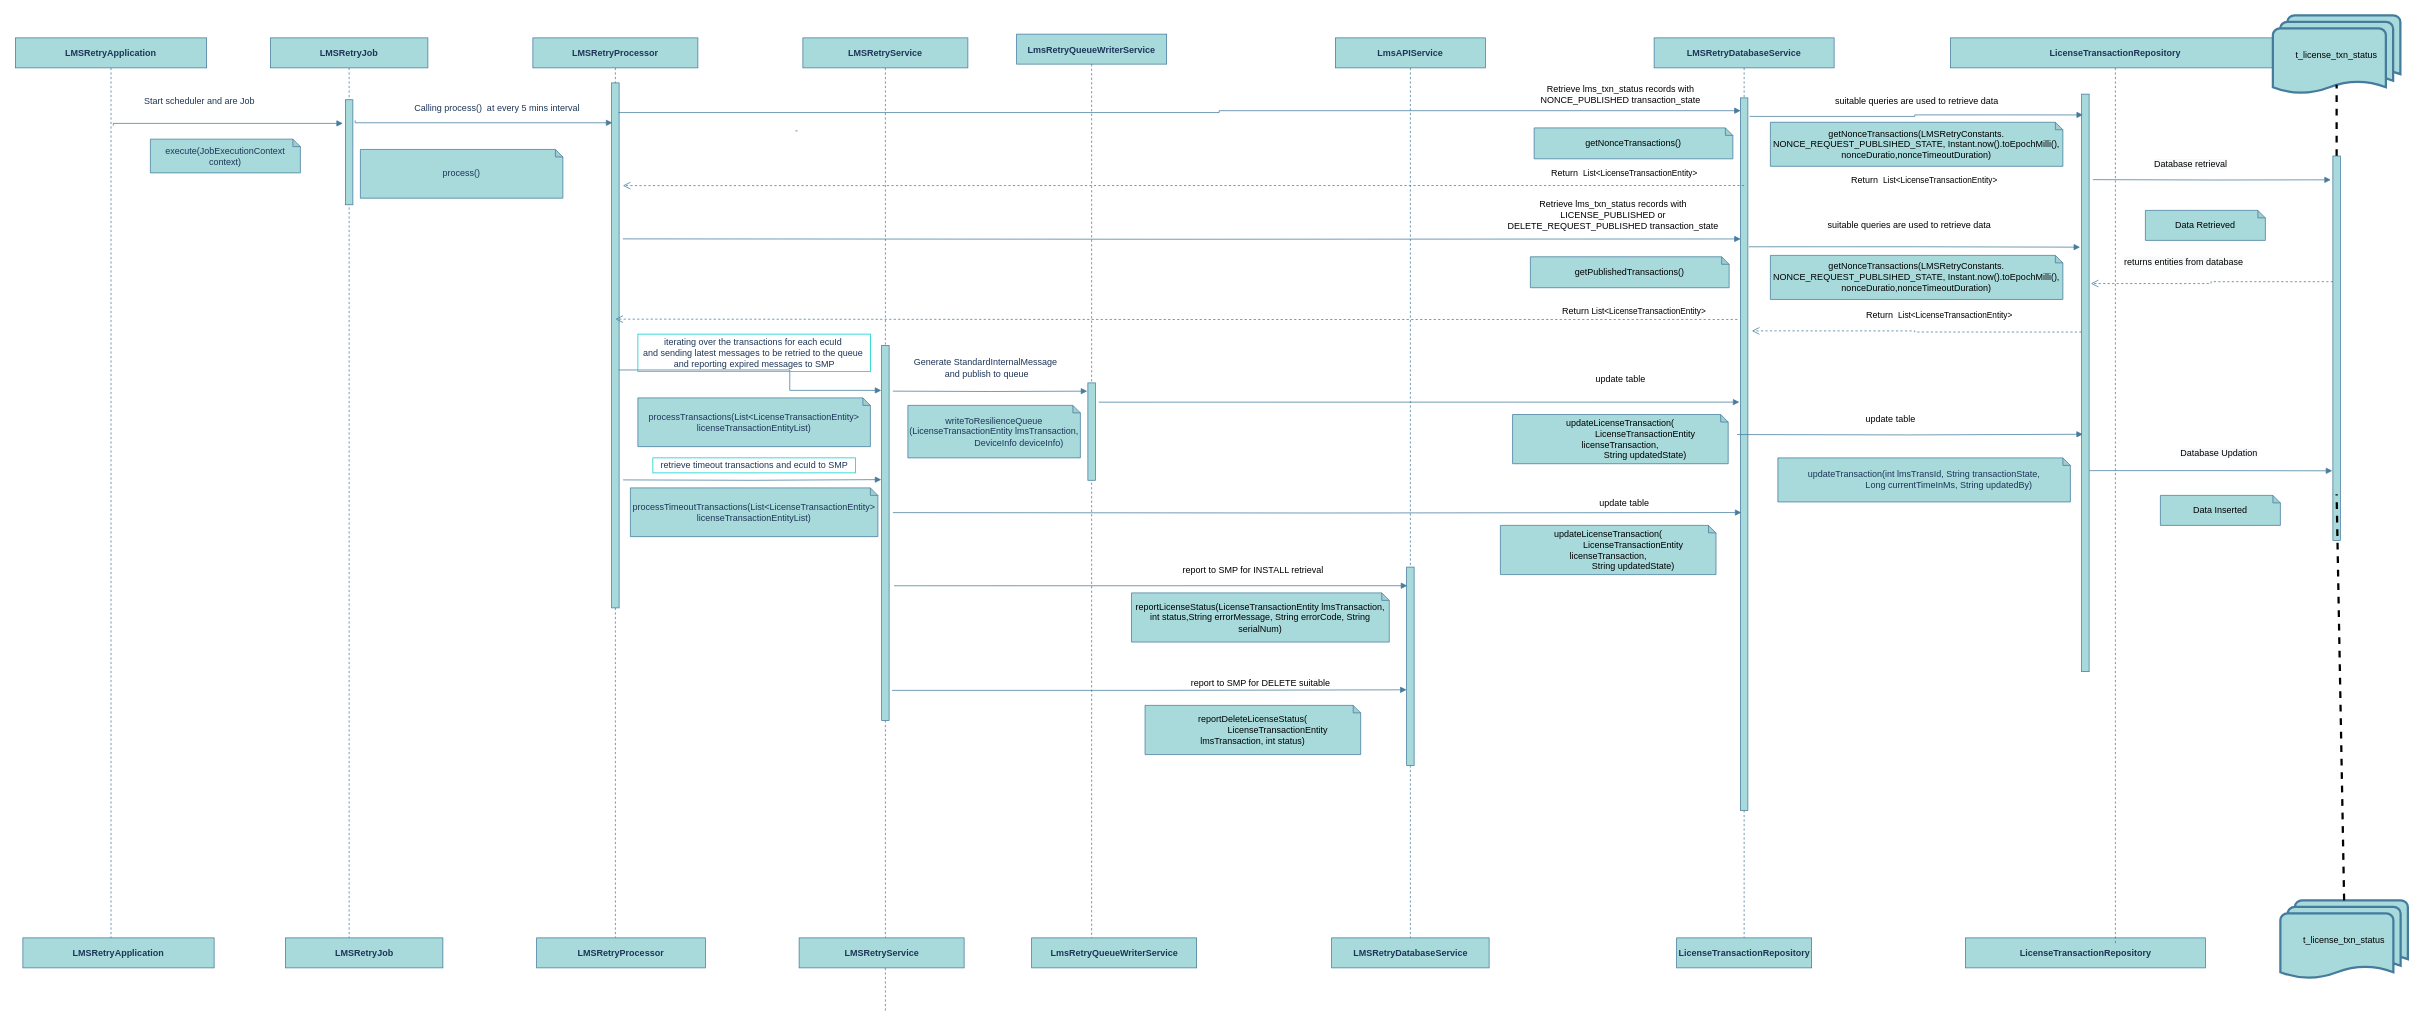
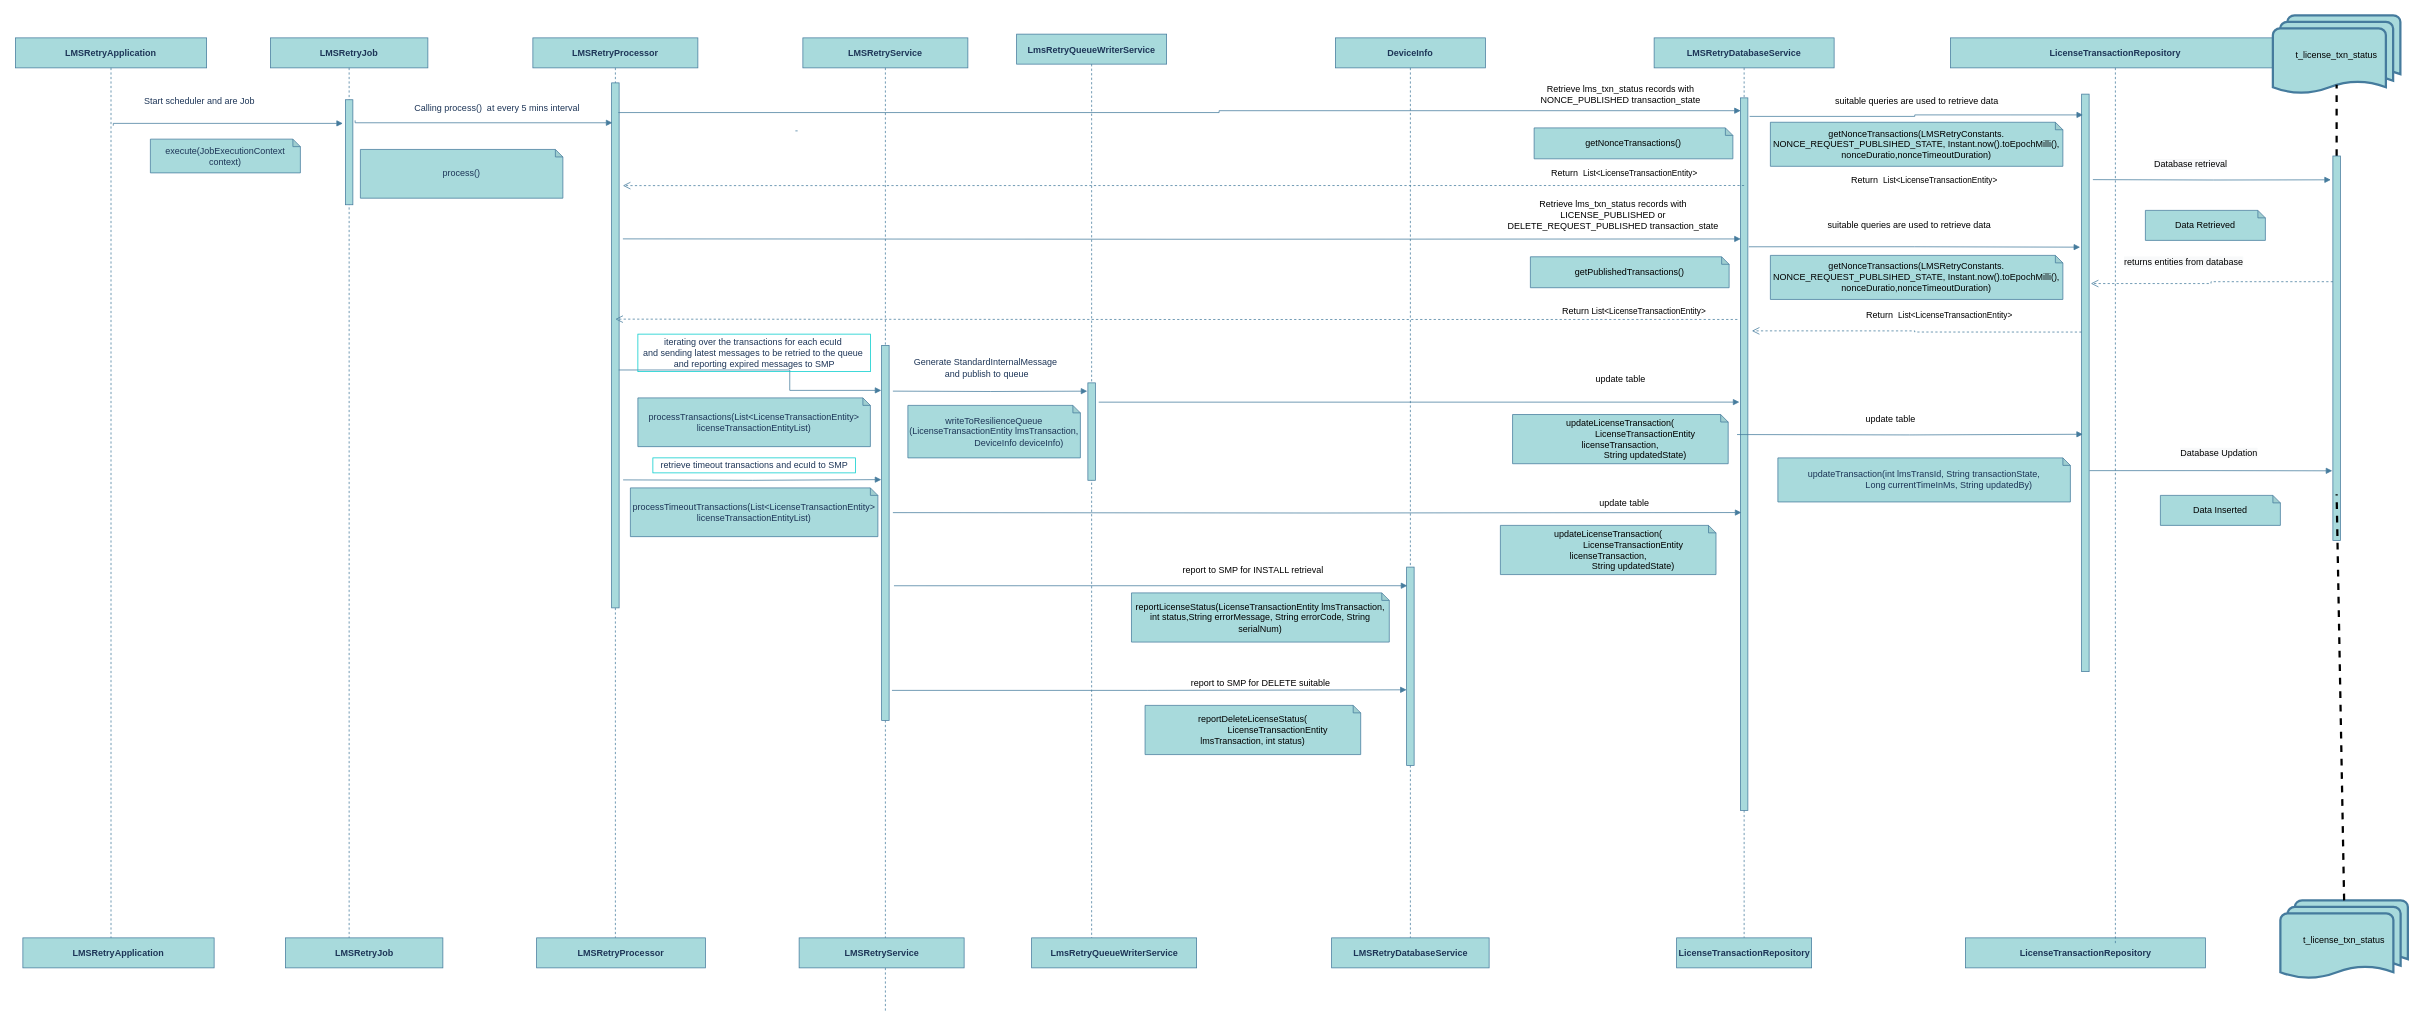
(1410, 53) -> (1410, 53)
